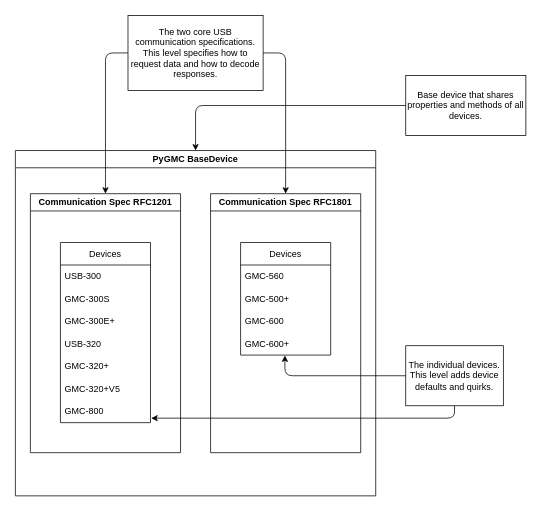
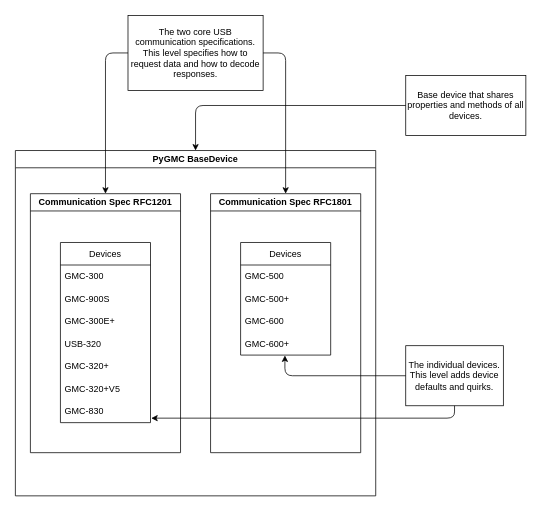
(83, 276) -> (83, 276)
(263, 276) -> (263, 276)
(85, 299) -> (85, 299)
(83, 411) -> (83, 411)
